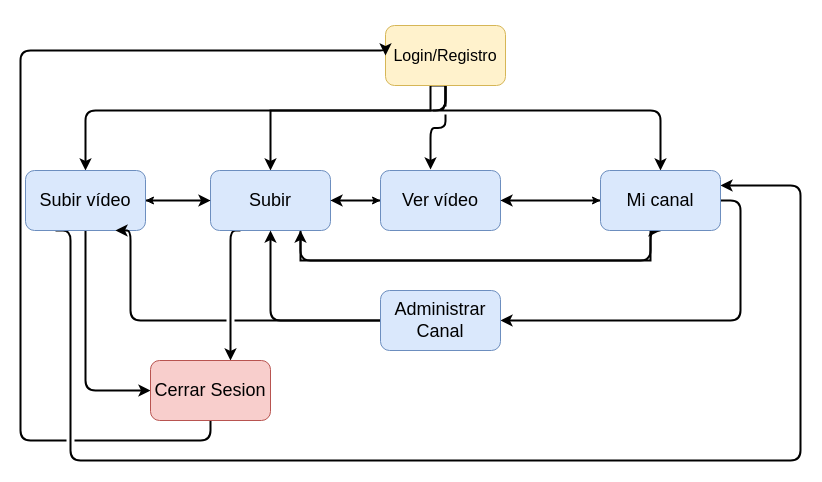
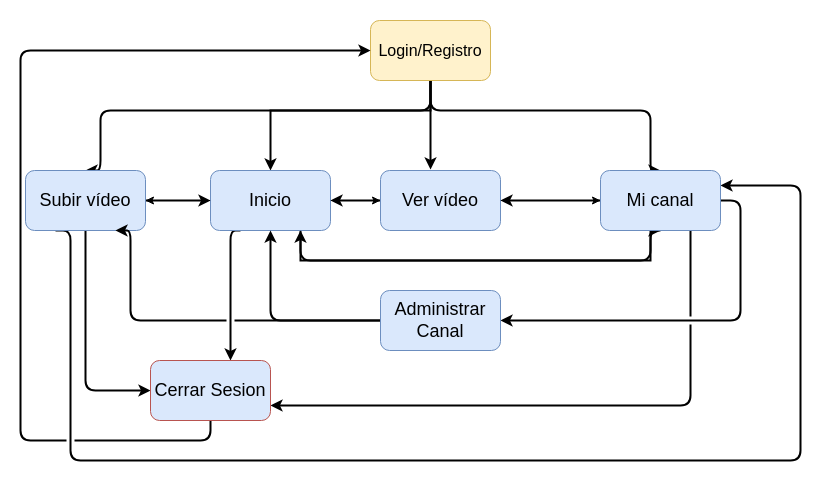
(446, 56) -> (431, 51)
(271, 201) -> (271, 201)
(211, 391) -> (211, 391)
none -> (568, 406)
